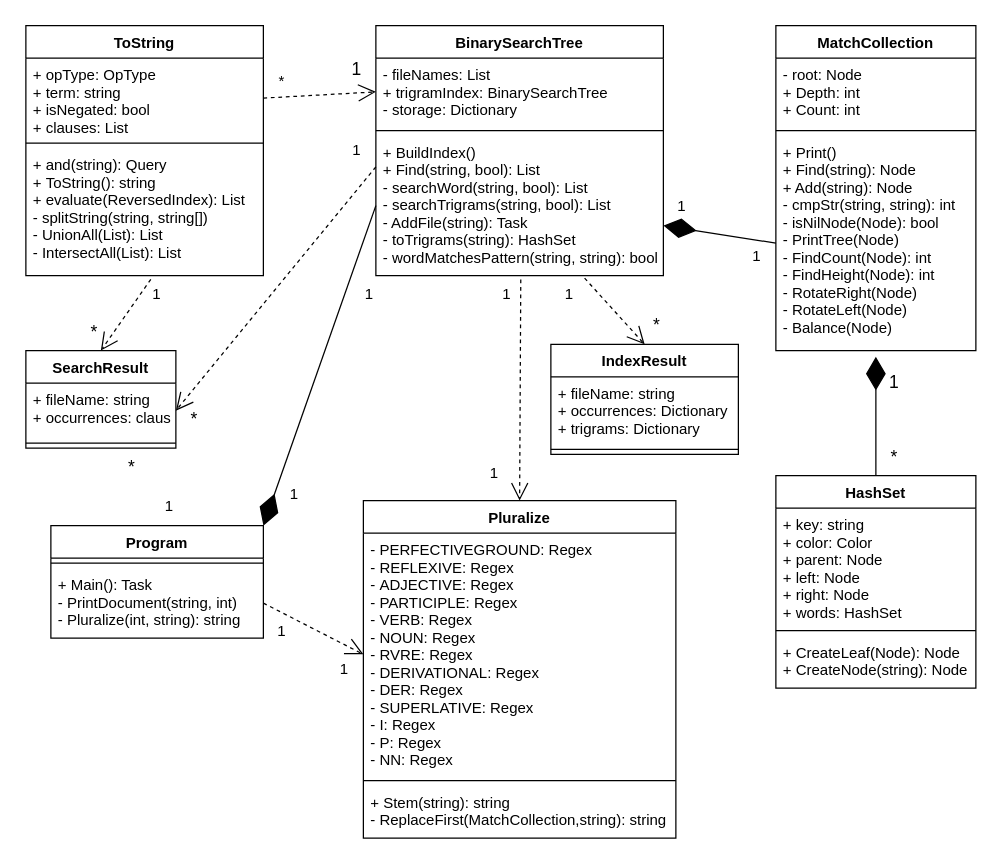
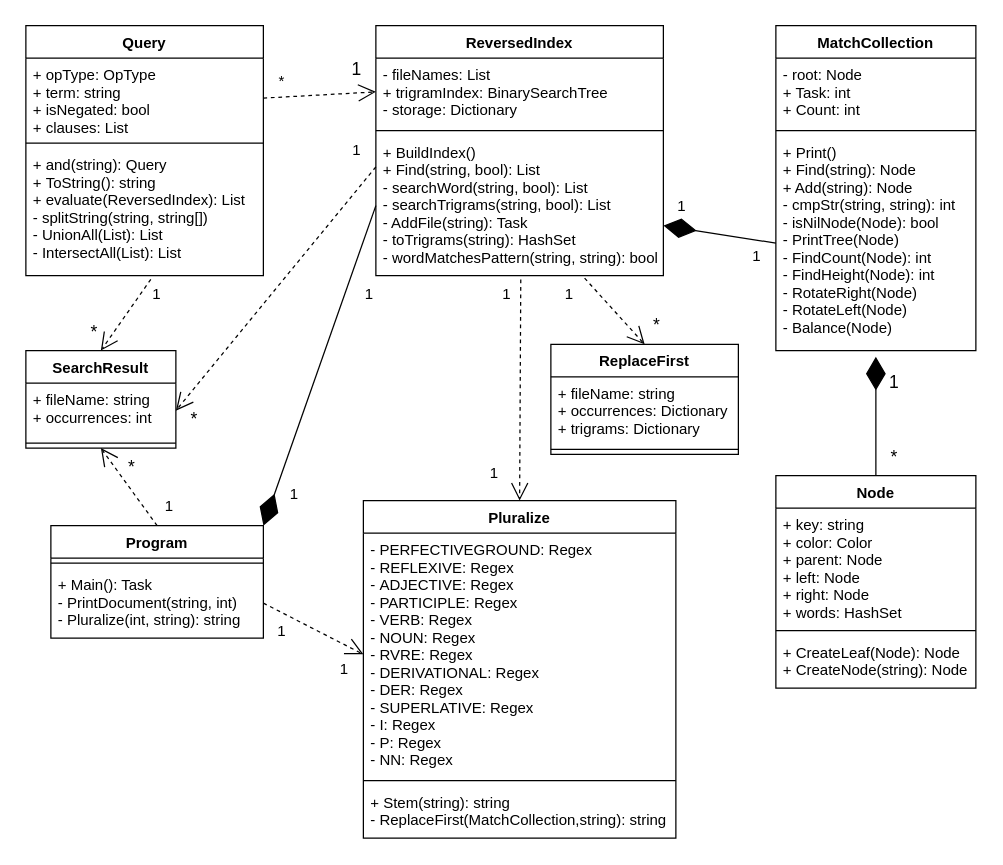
(144, 43) -> (144, 43)
(519, 43) -> (519, 43)
(827, 75) -> (827, 75)
(644, 361) -> (644, 361)
(96, 400) -> (96, 400)
none -> (130, 489)
(875, 493) -> (875, 493)
